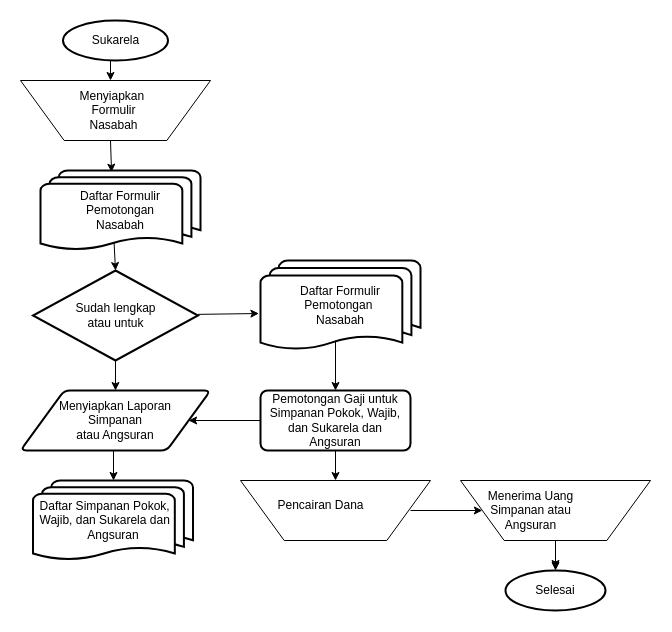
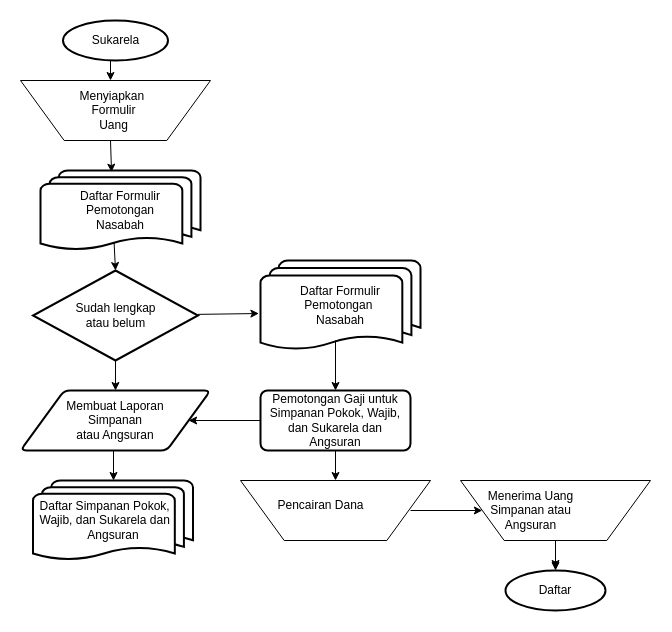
(114, 111) -> (114, 111)
(116, 316) -> (116, 316)
(116, 421) -> (116, 421)
(556, 591) -> (556, 591)
